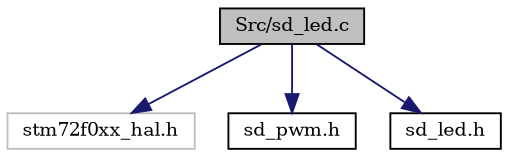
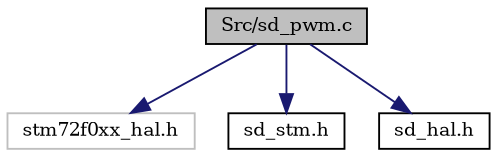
(292, 26) -> (286, 26)
(292, 131) -> (286, 131)
(446, 131) -> (434, 131)
